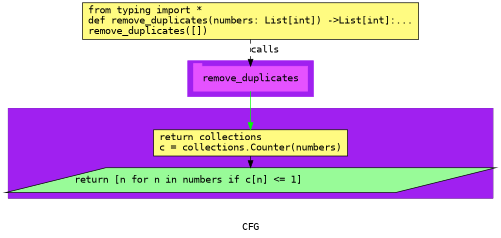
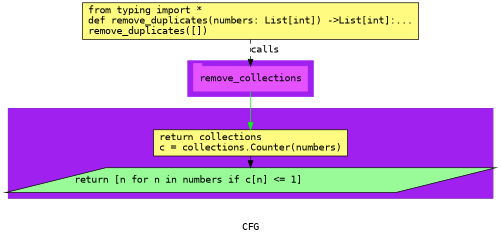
(251, 79) -> (251, 79)
